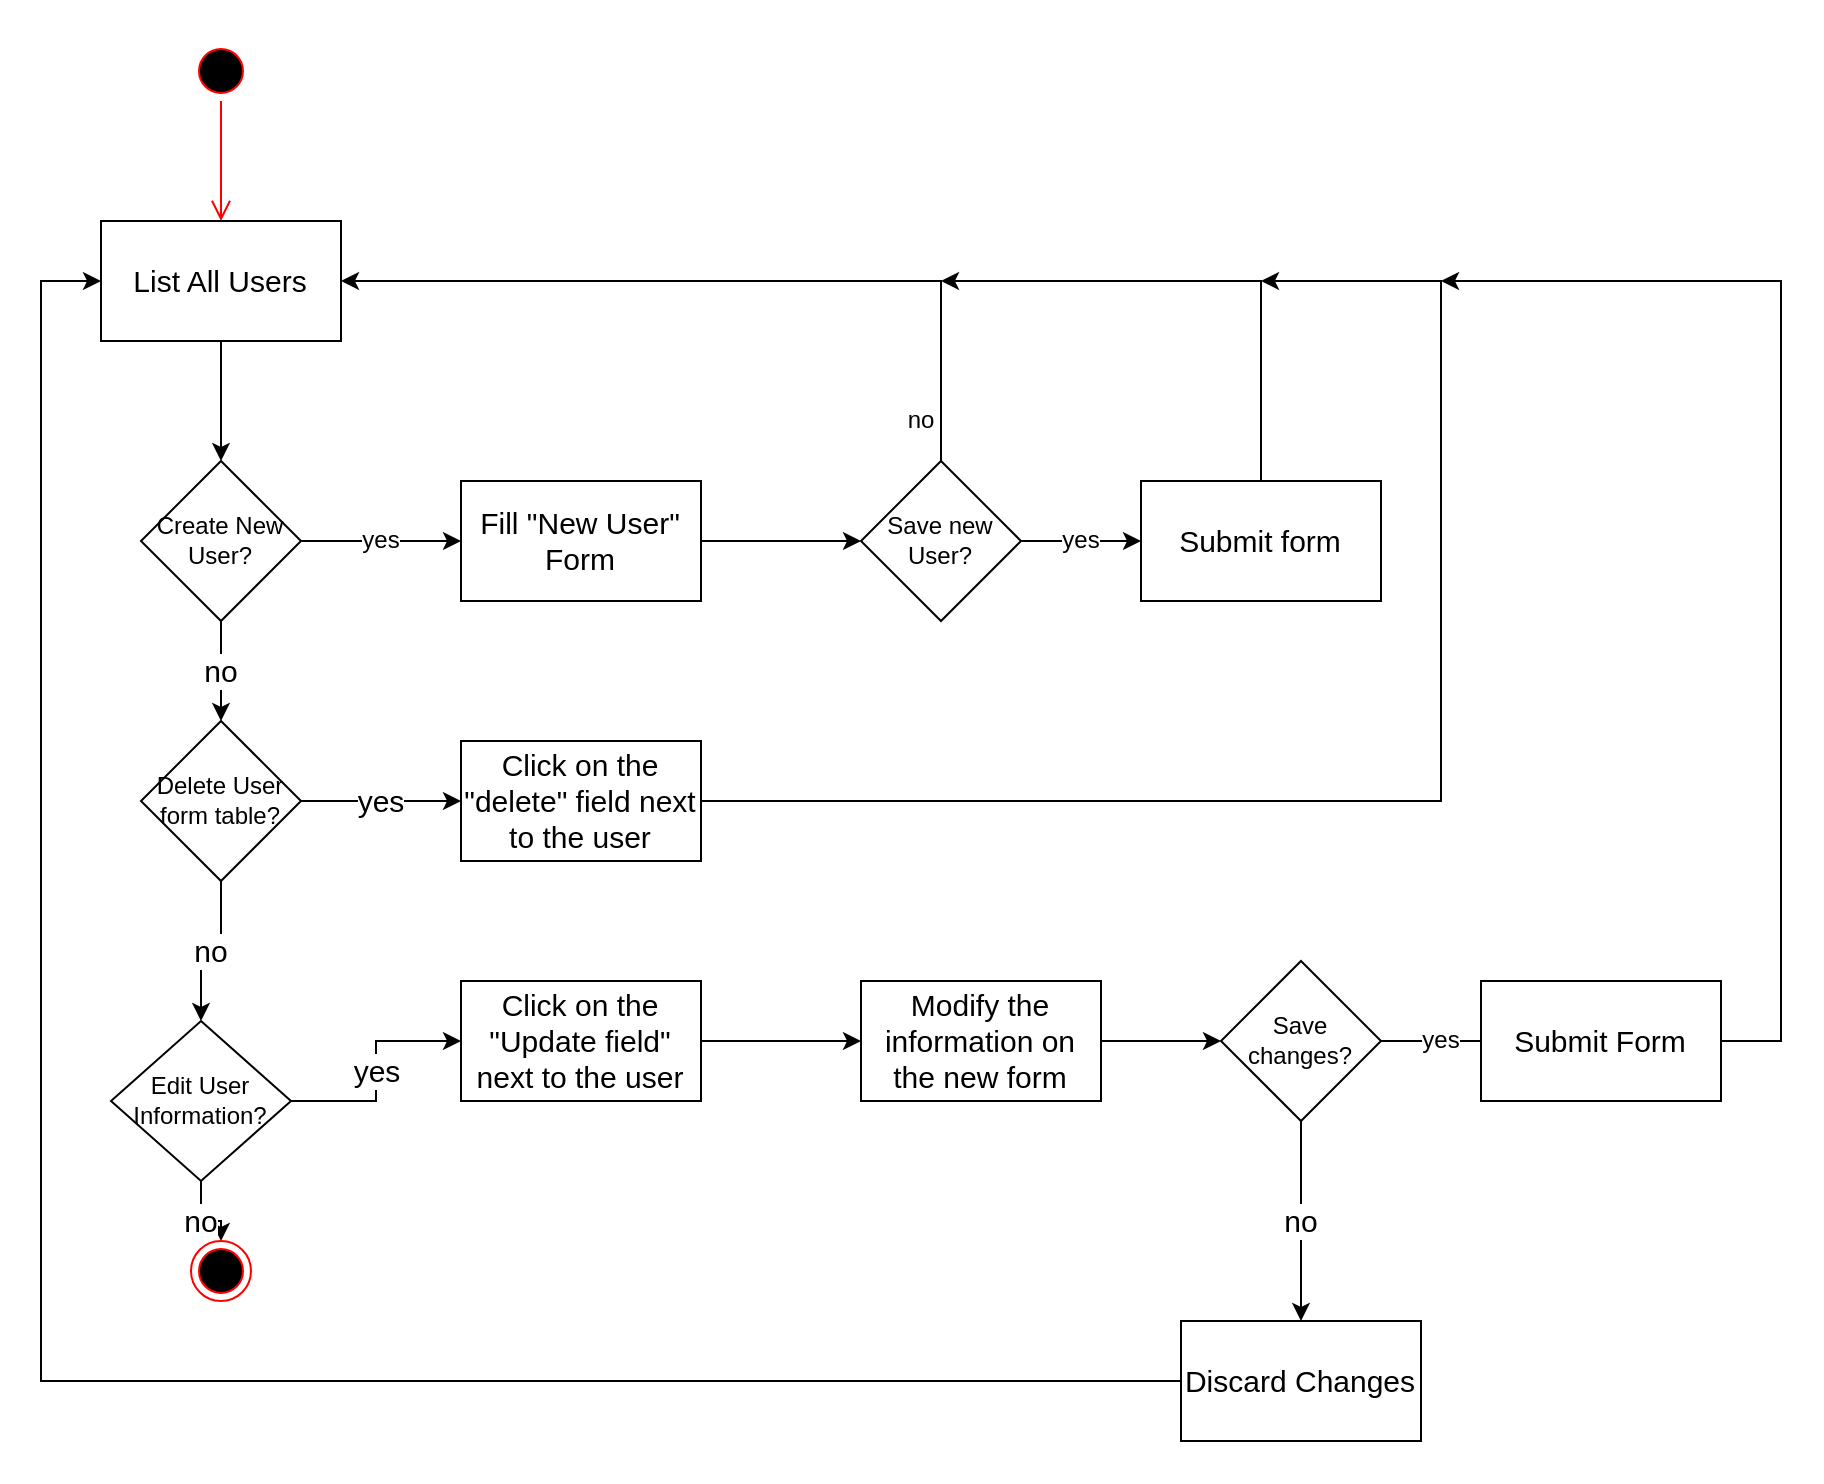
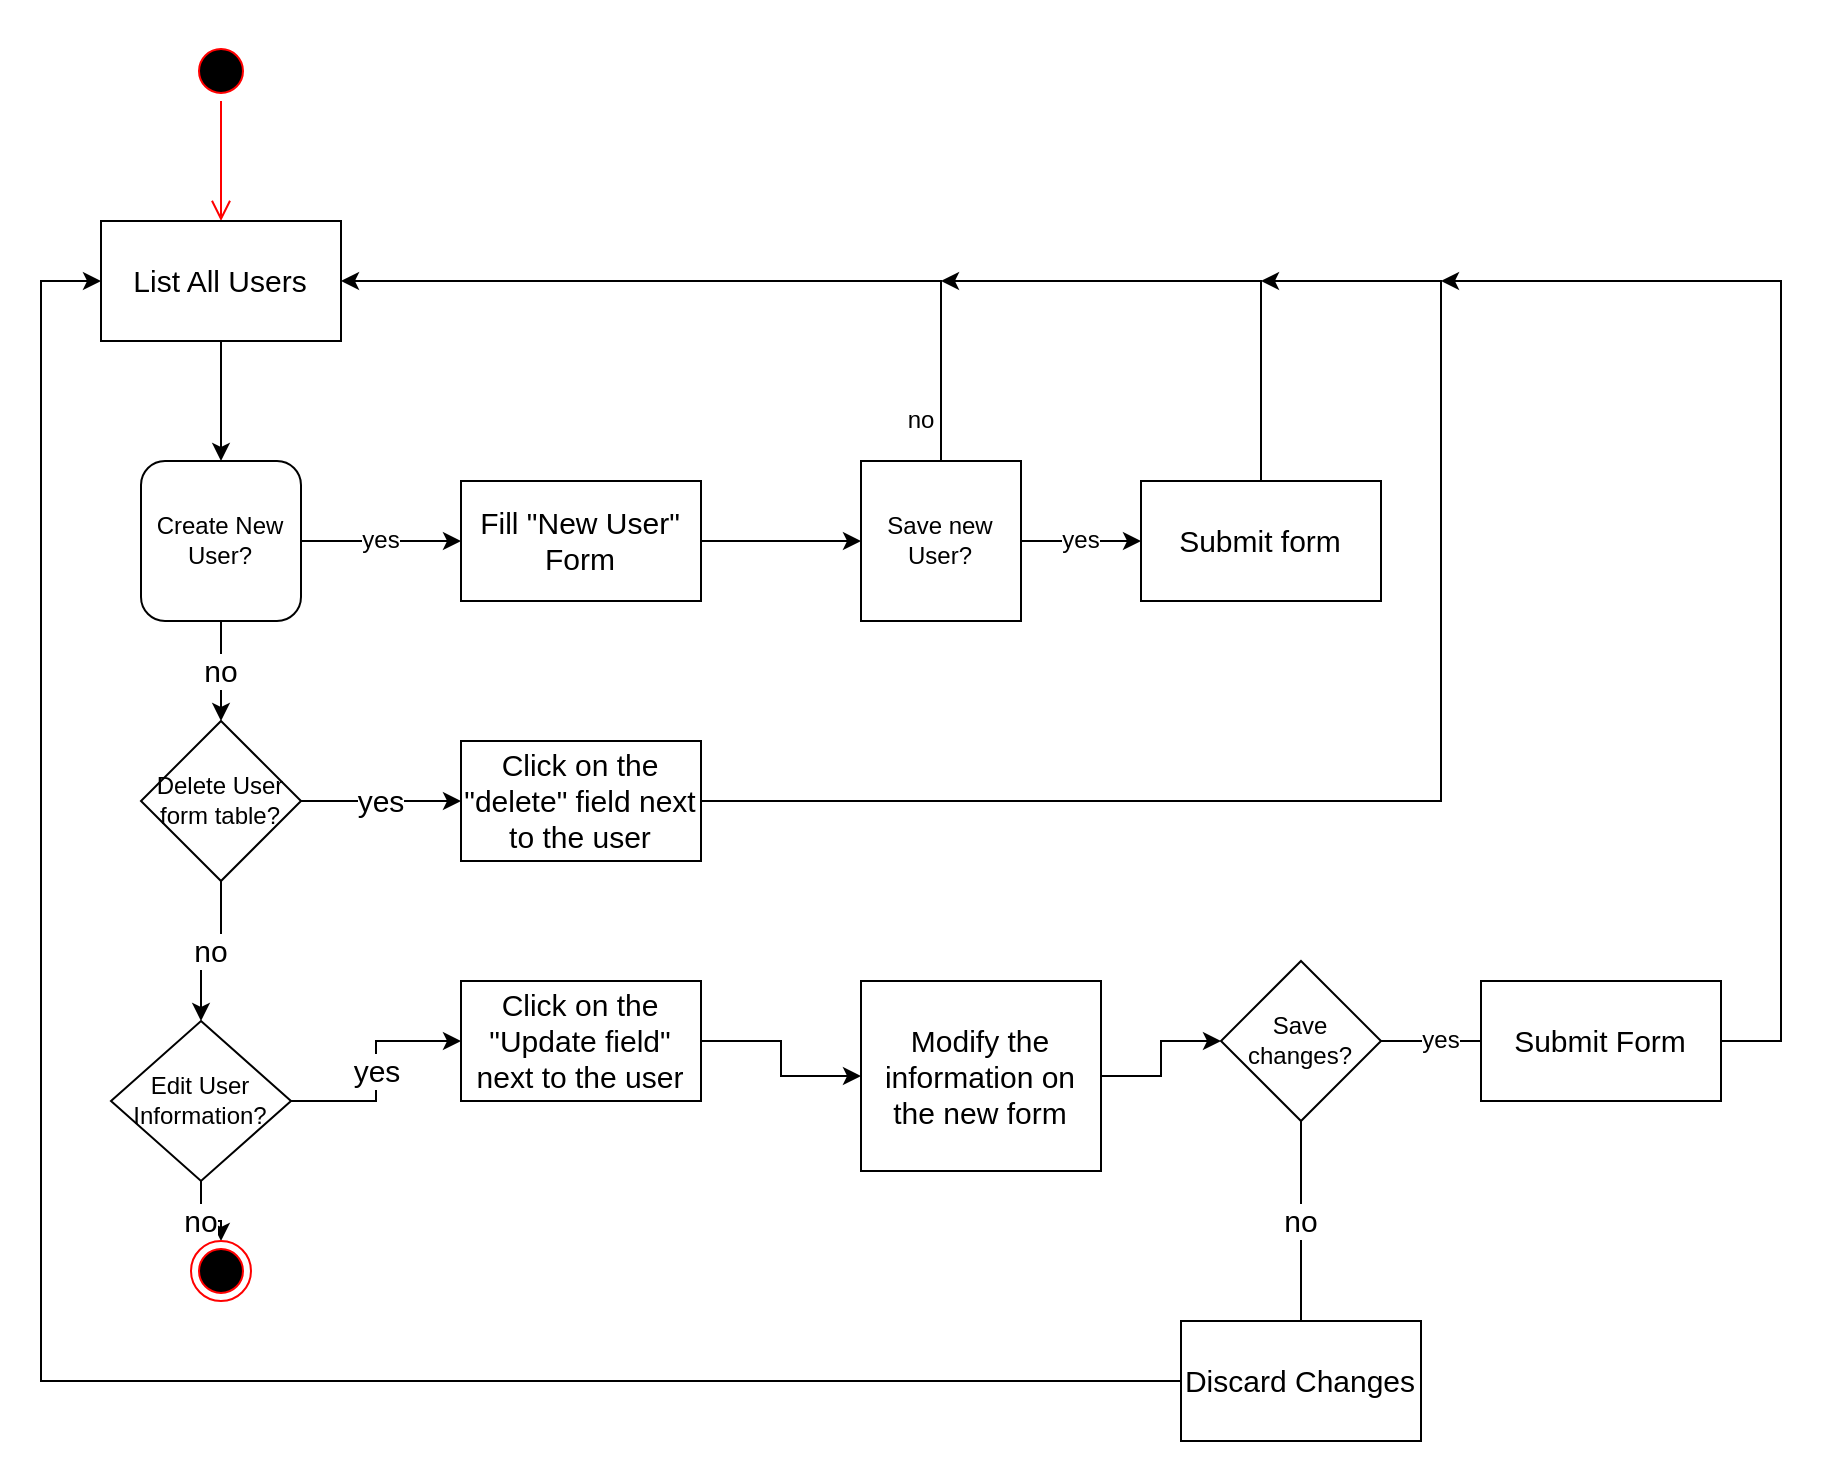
(221, 541) -> (221, 541)
(941, 541) -> (941, 541)
(981, 1041) -> (981, 1076)
(1301, 1306) -> (1301, 1311)
